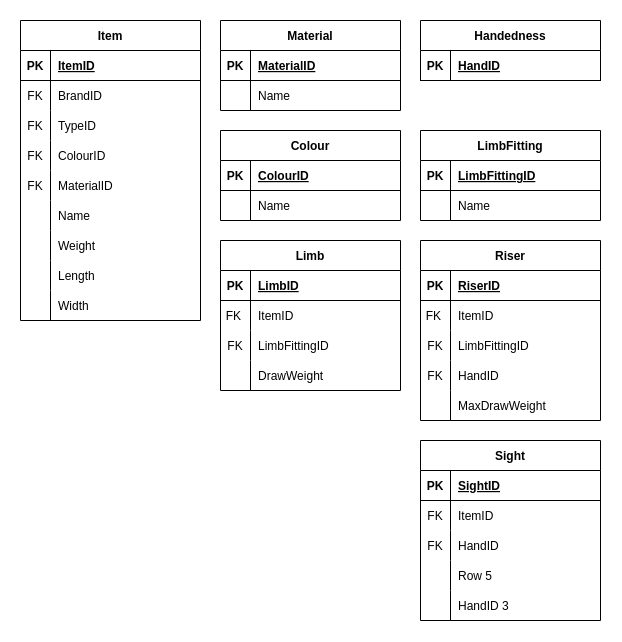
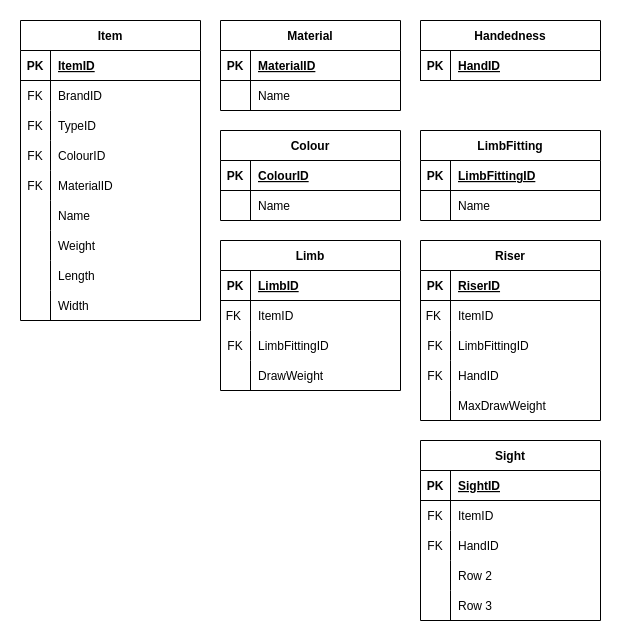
(473, 576) -> (473, 576)
(483, 606) -> (473, 606)
